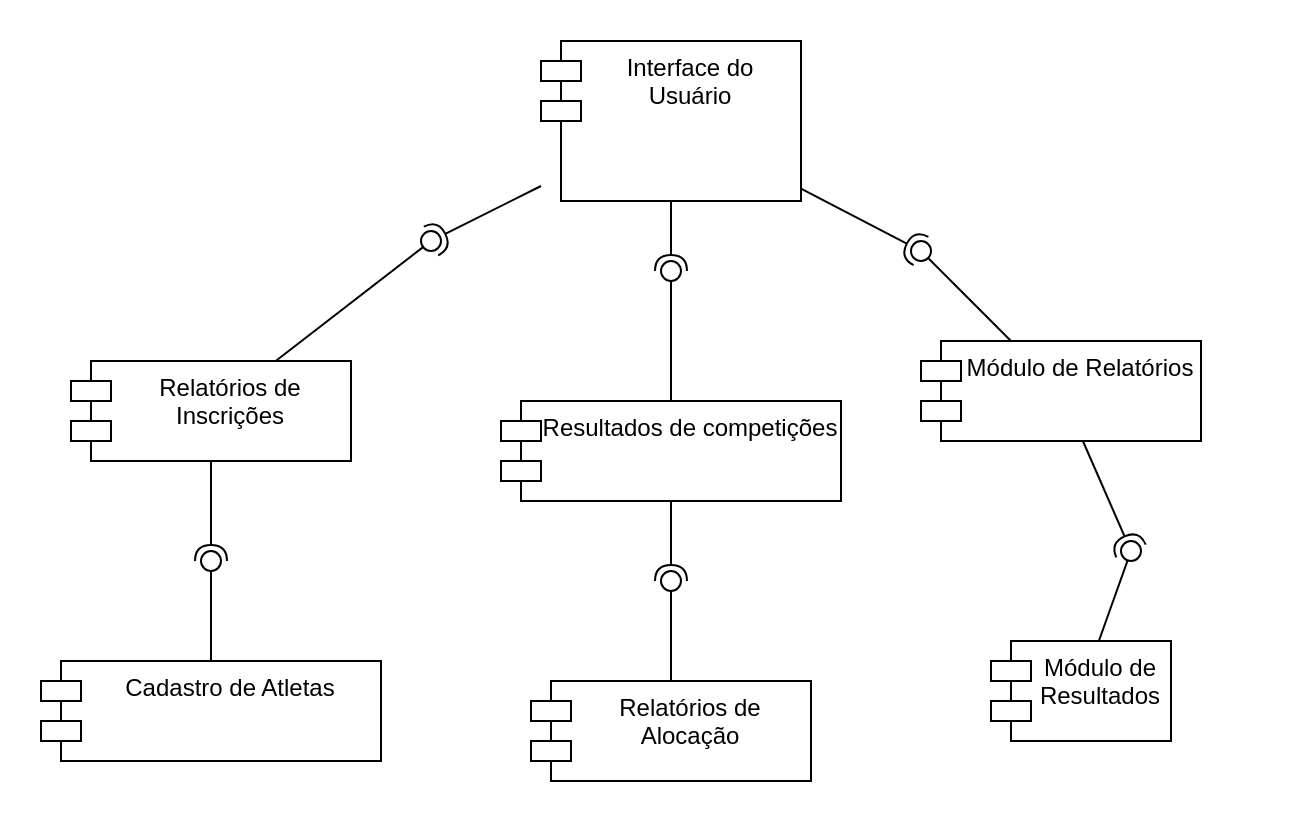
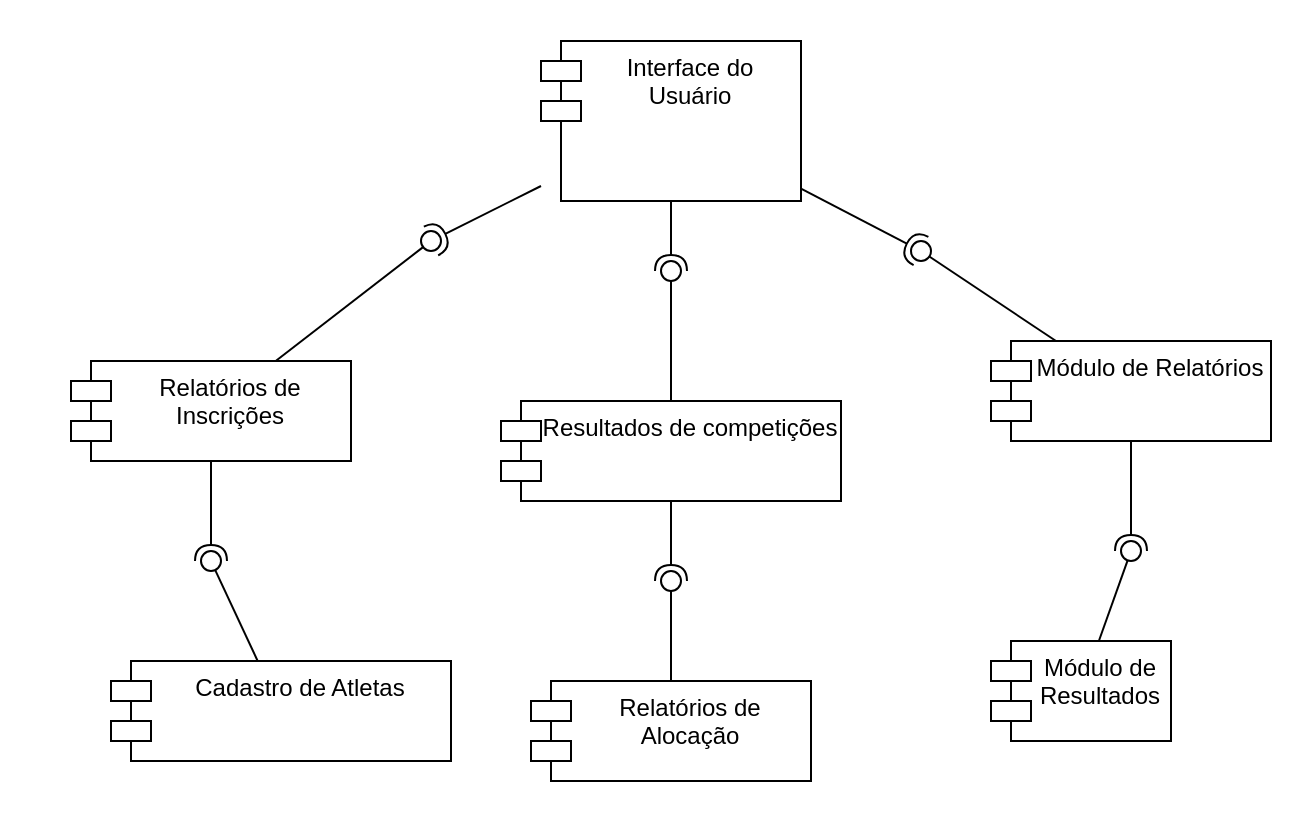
(1061, 391) -> (1131, 391)
(211, 711) -> (281, 711)
